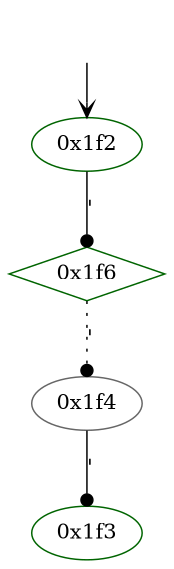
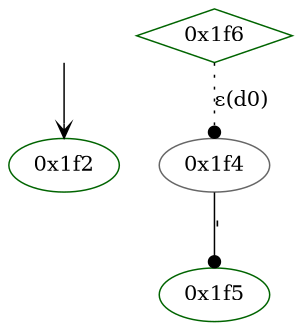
(87, 203) -> none
(90, 339) -> (242, 100)
(87, 533) -> (214, 295)
